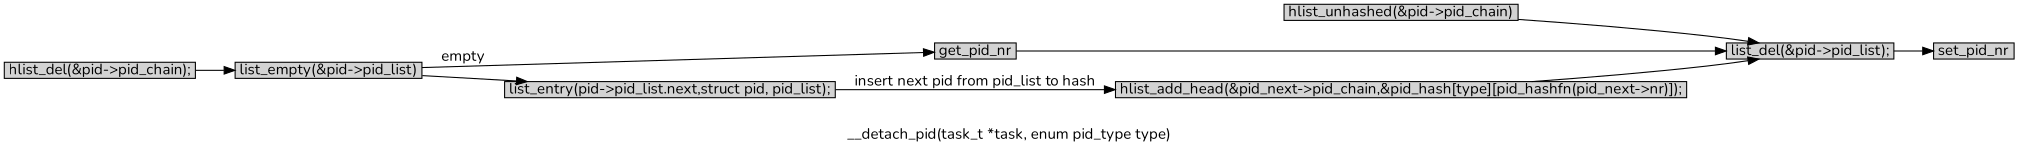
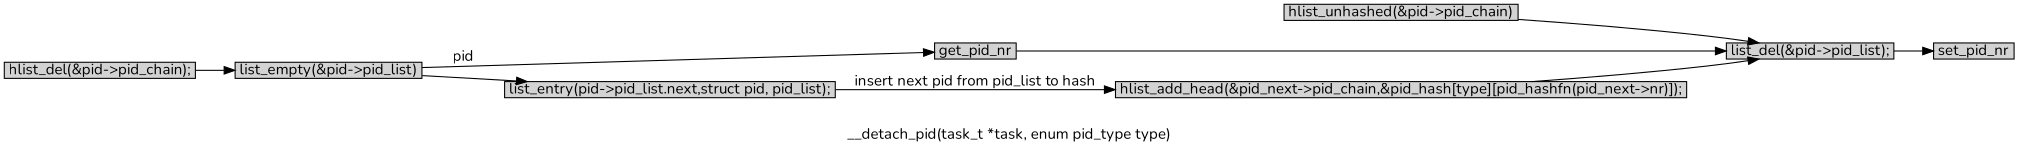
(463, 57) -> (463, 57)
